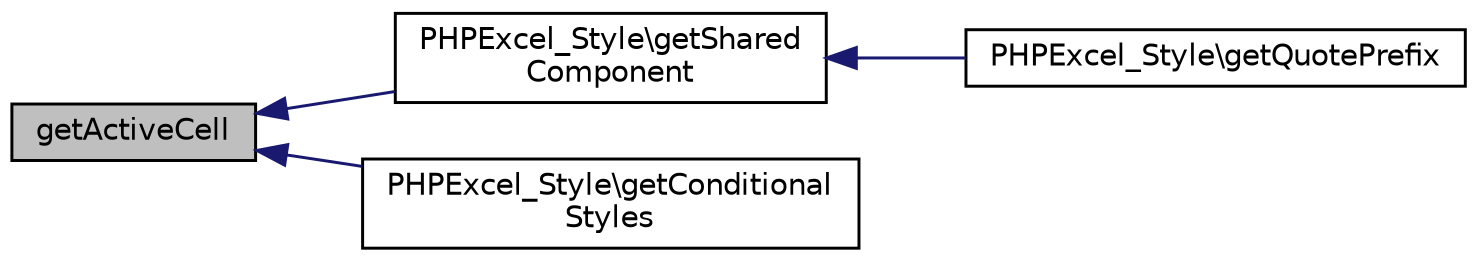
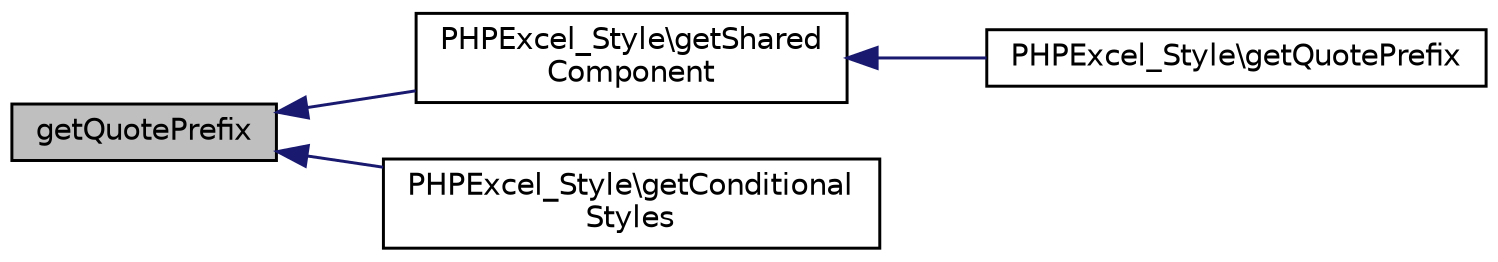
(134, 132) -> (144, 132)
